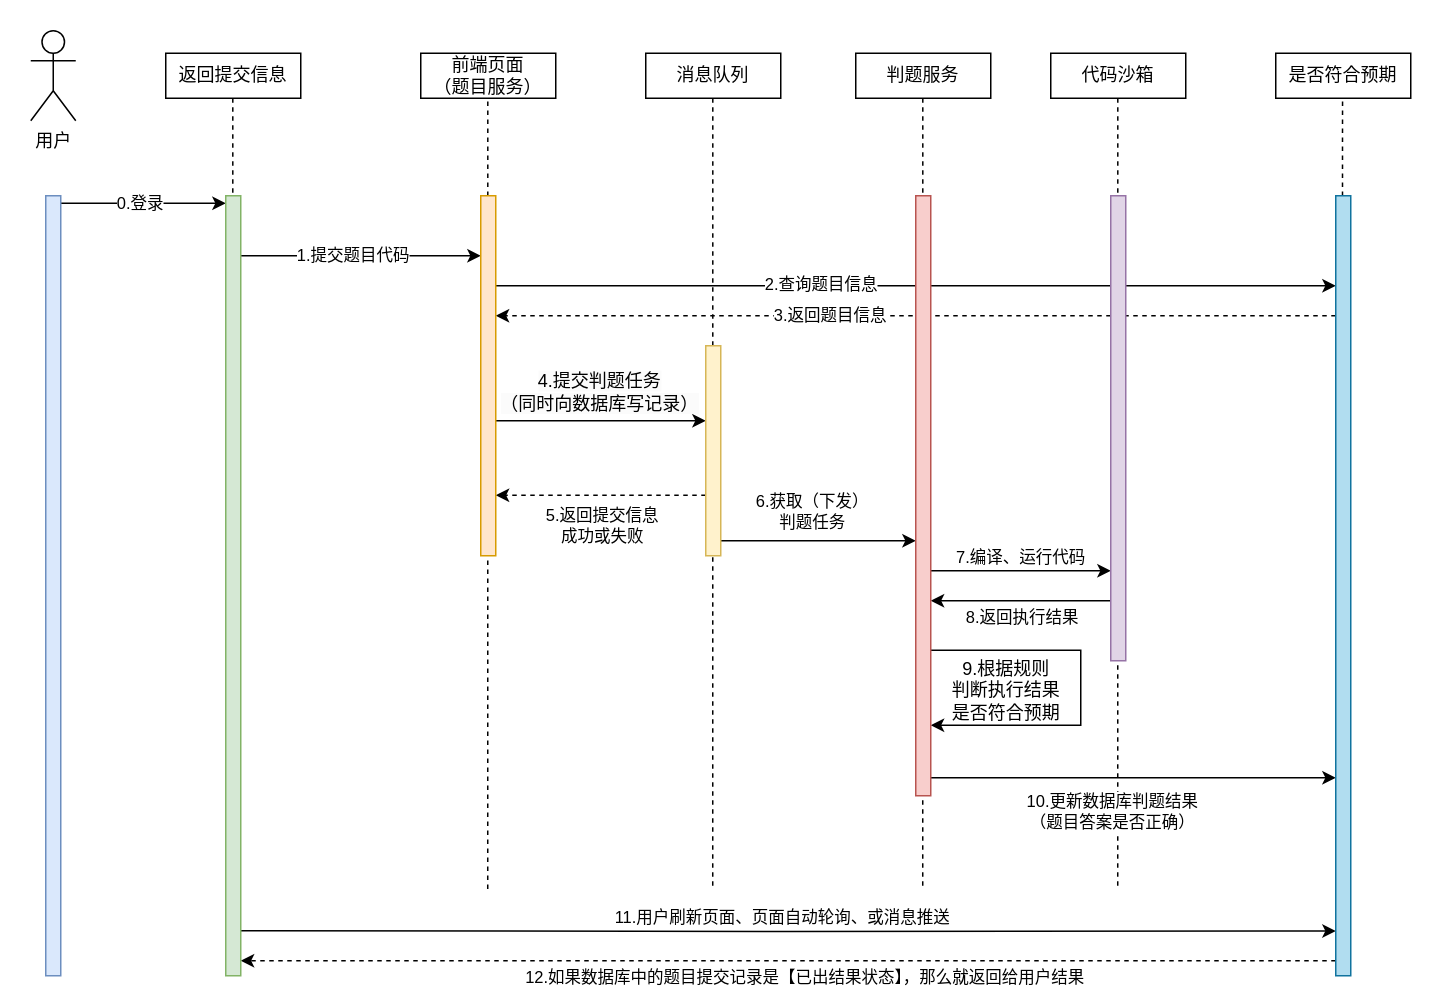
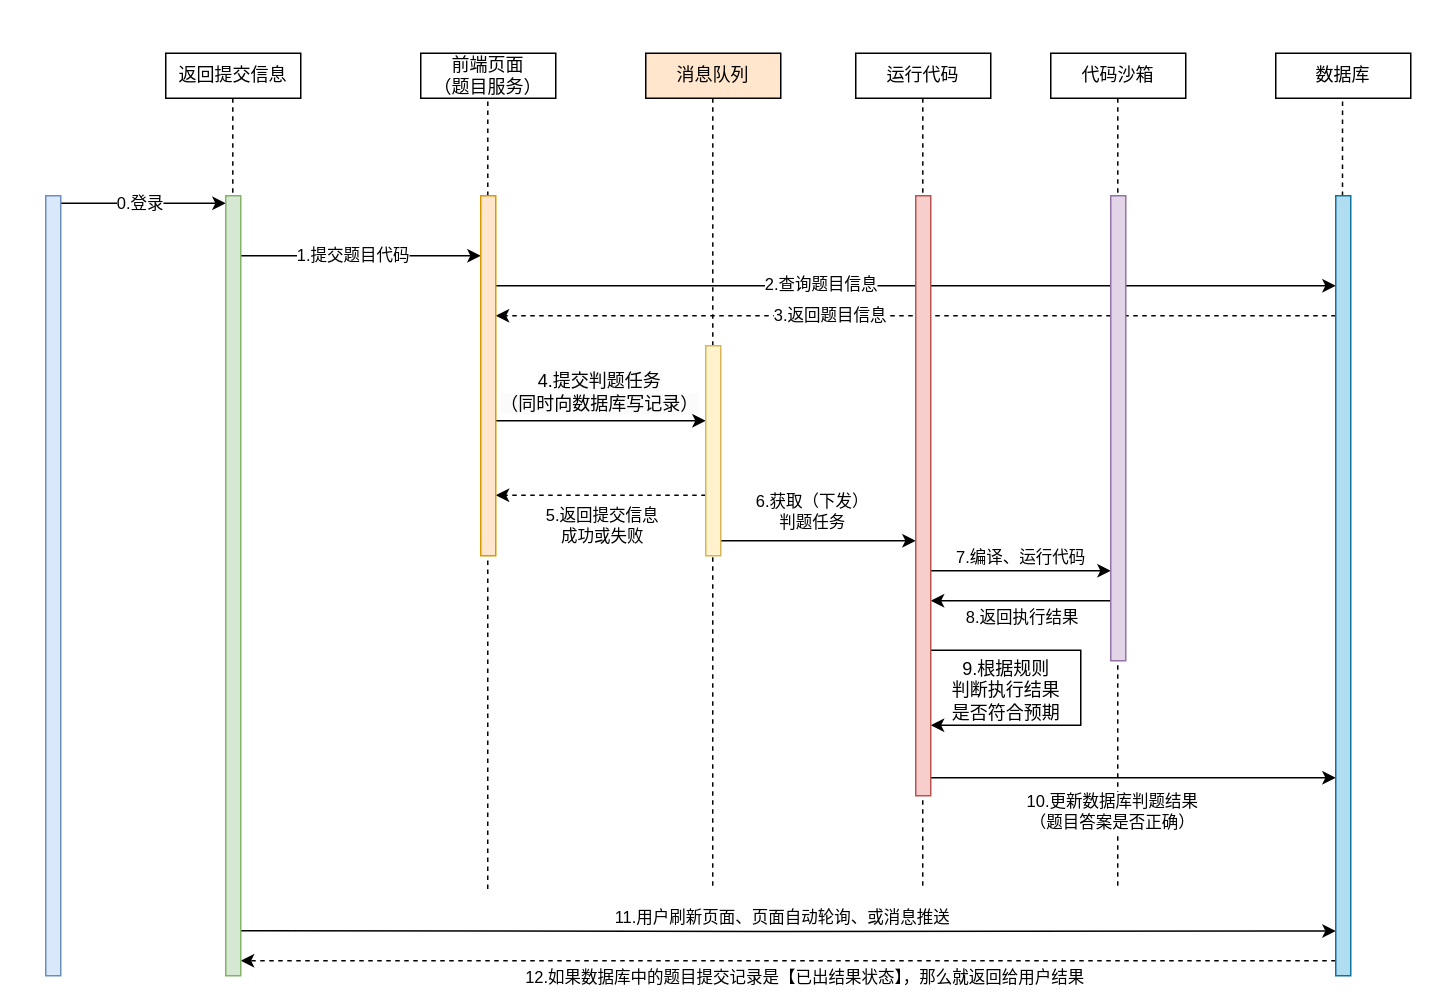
(53, 76) -> none
(713, 76) -> (713, 76)
(923, 76) -> (923, 76)
(1343, 76) -> (1343, 76)
